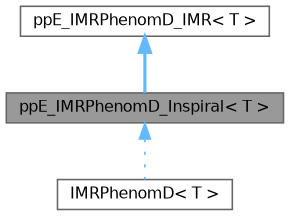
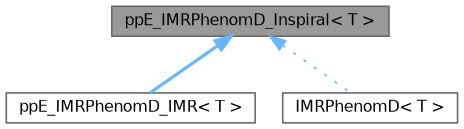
(145, 73) -> (184, 69)
